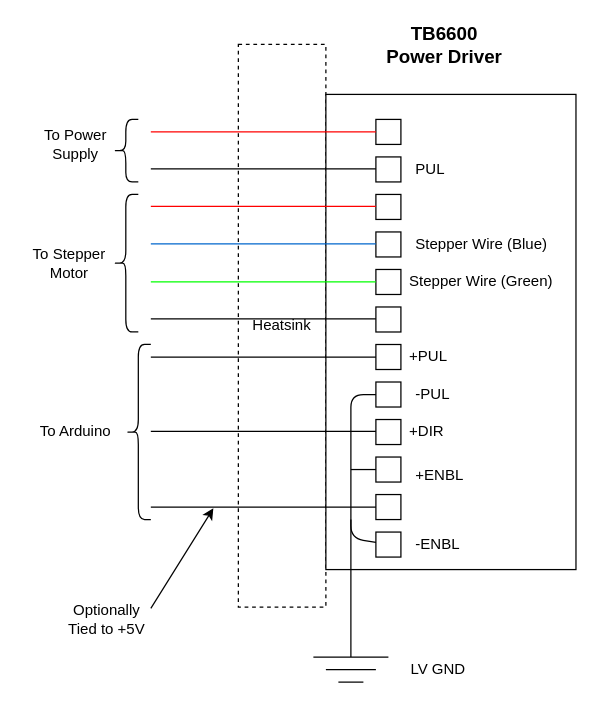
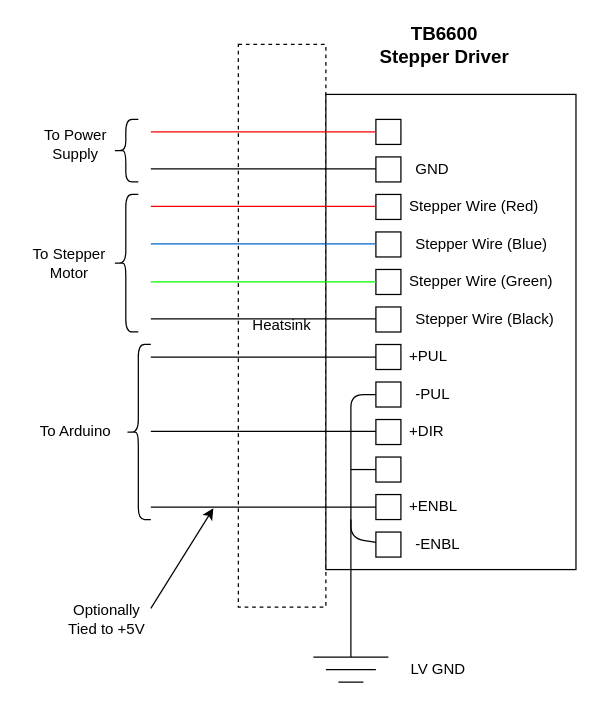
(444, 44) -> (444, 44)
(428, 169) -> (428, 169)
none -> (479, 207)
none -> (485, 319)
(491, 476) -> (485, 507)
